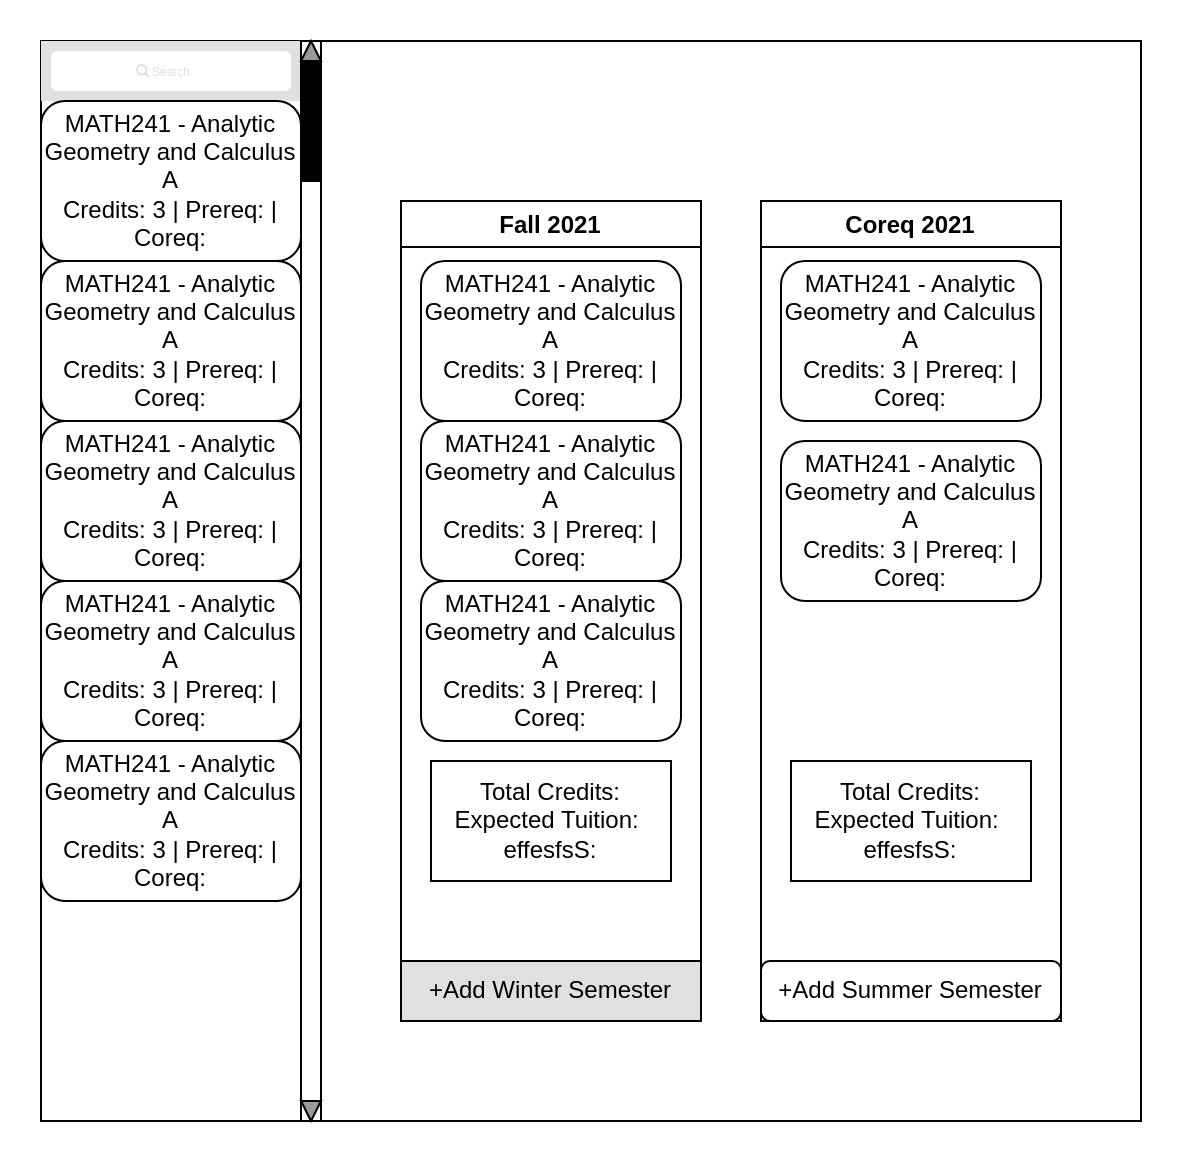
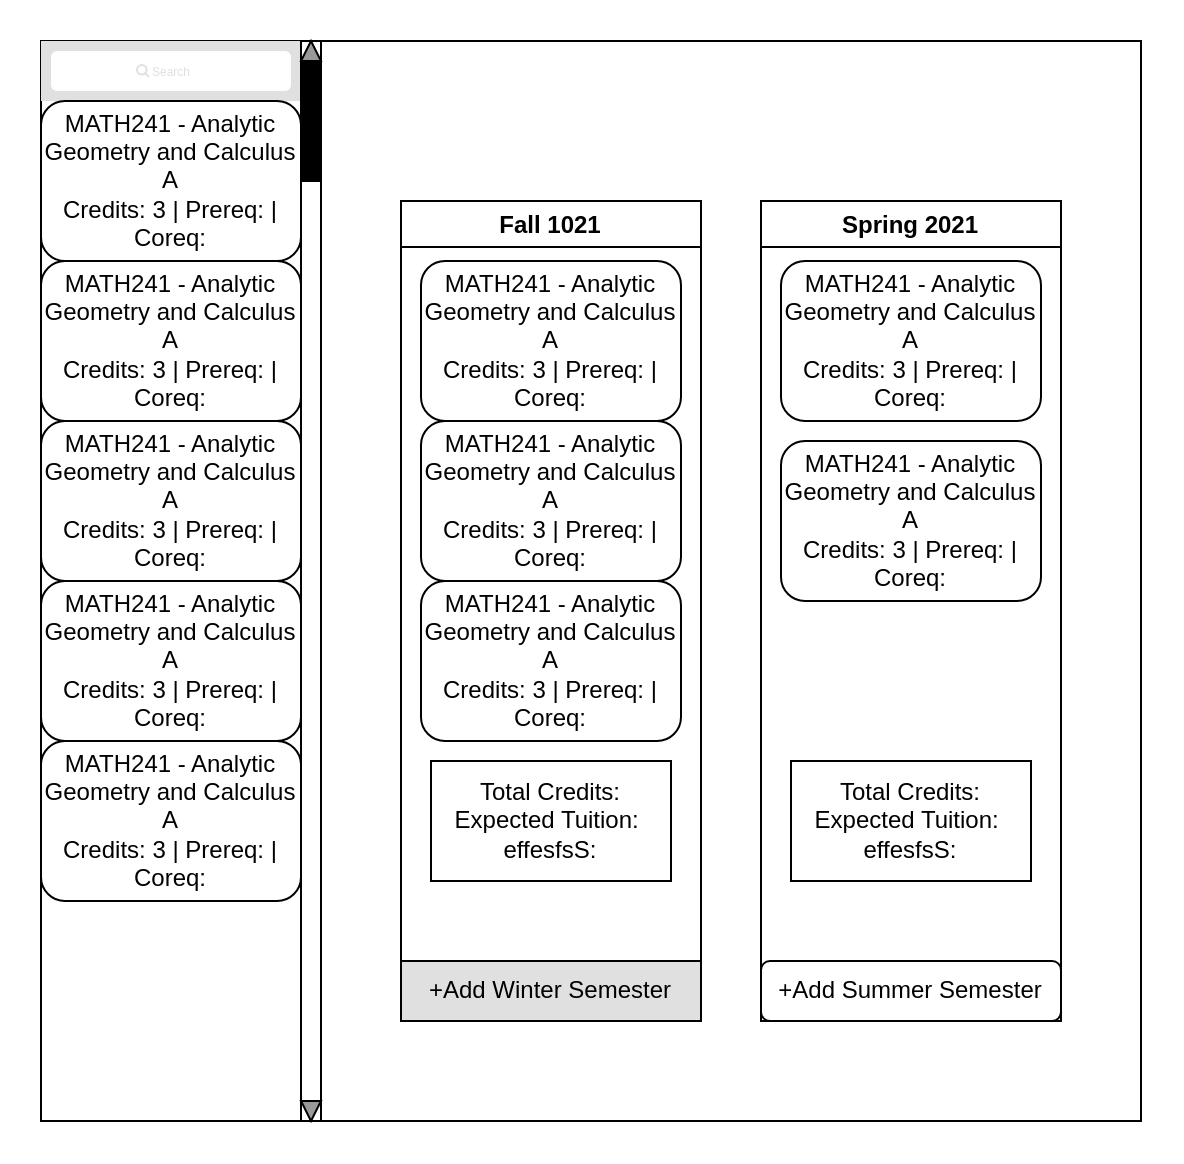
(550, 225) -> (550, 225)
(910, 225) -> (910, 225)
